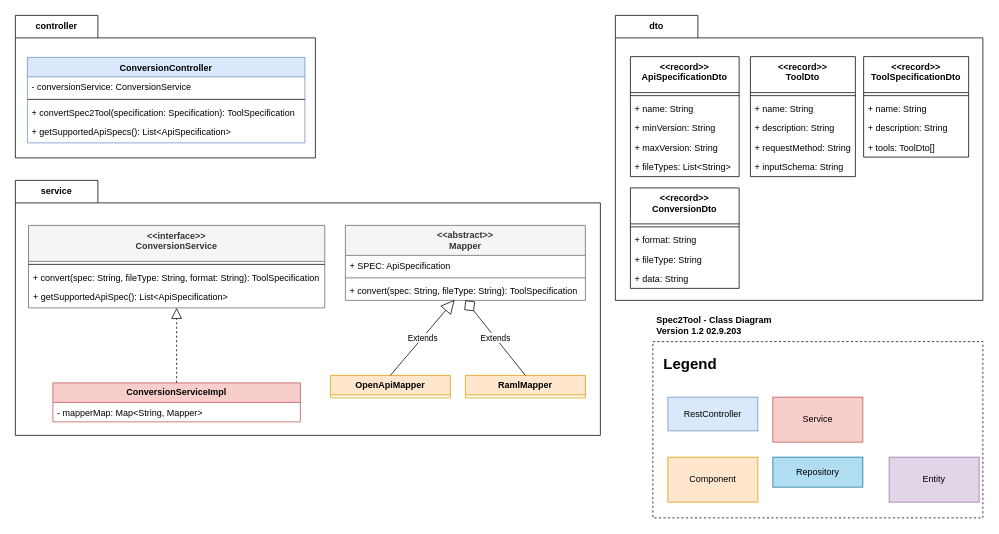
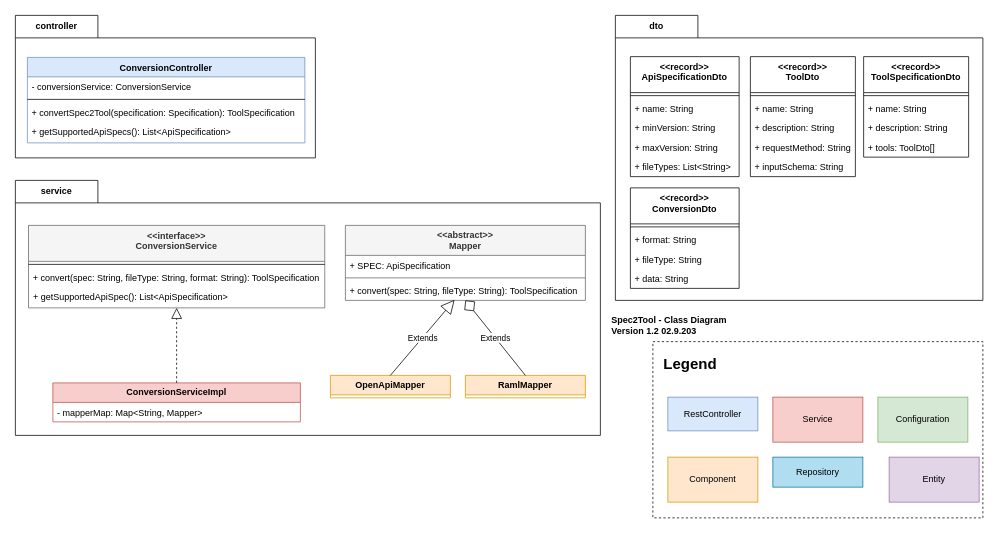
(818, 325) -> (773, 325)
none -> (923, 420)
